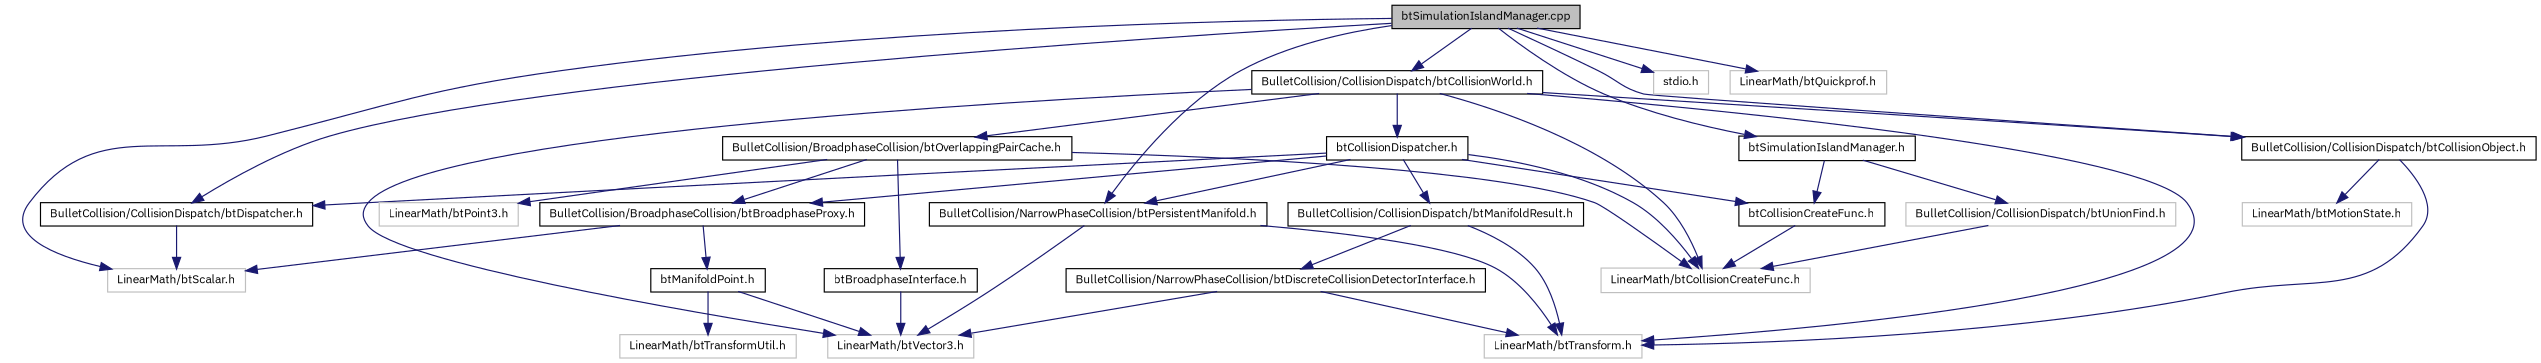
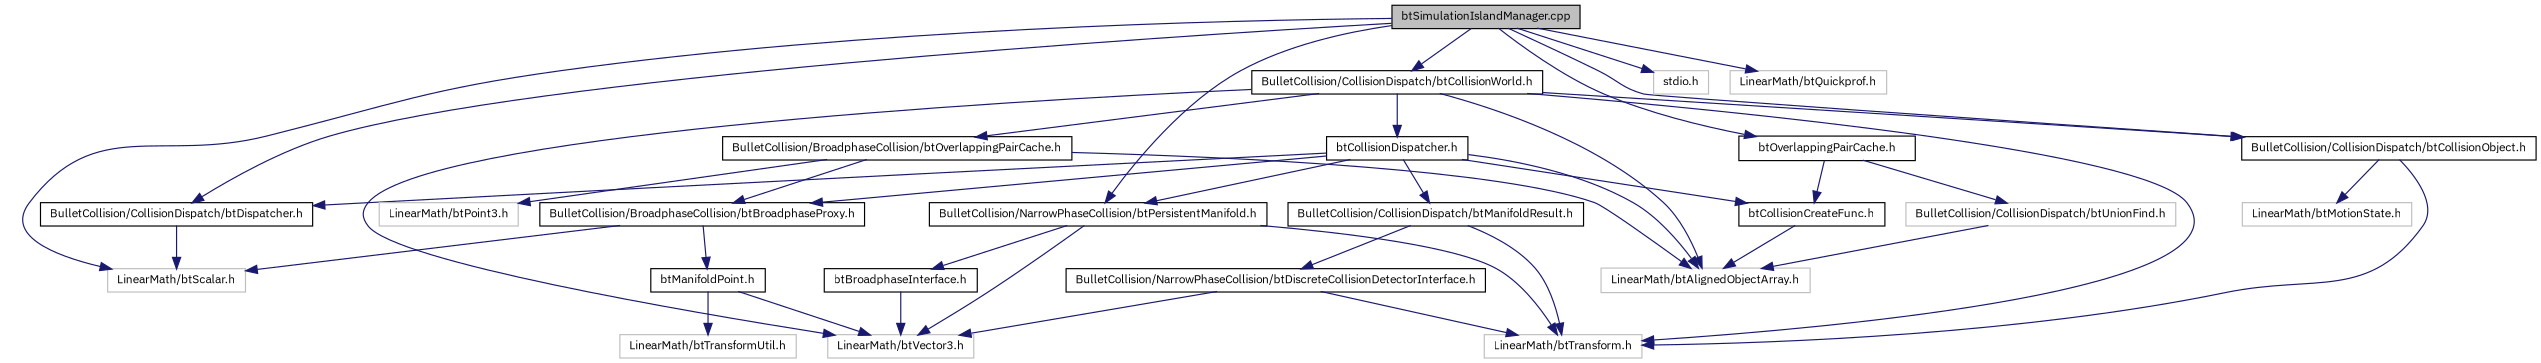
(1827, 148) -> (1827, 148)
(899, 208) -> (1005, 245)
(1706, 280) -> (1706, 280)
